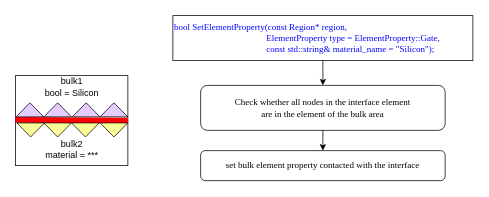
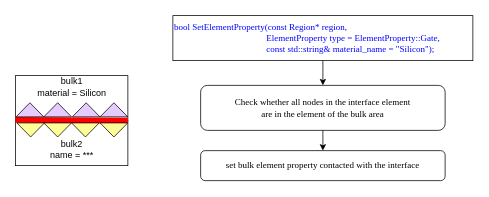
(72, 87) -> (72, 87)
(72, 149) -> (72, 149)
